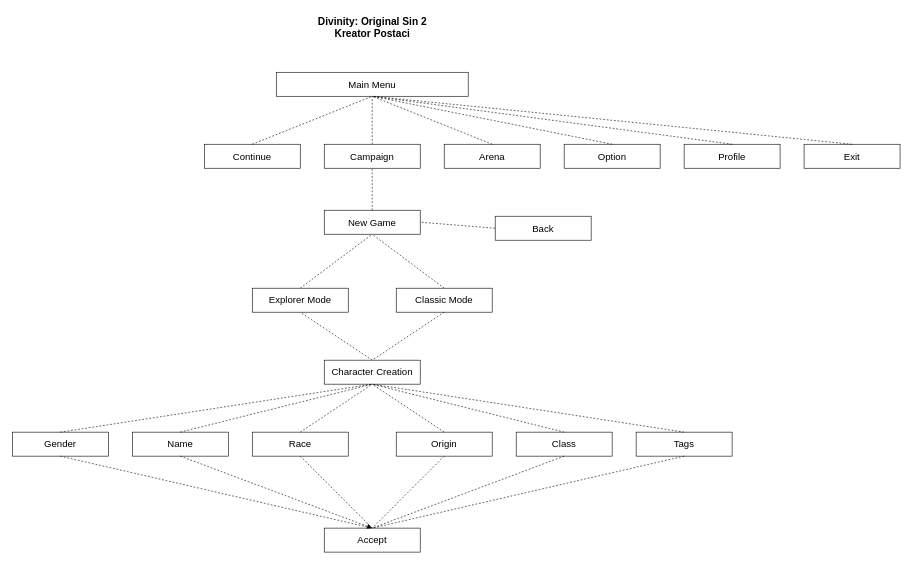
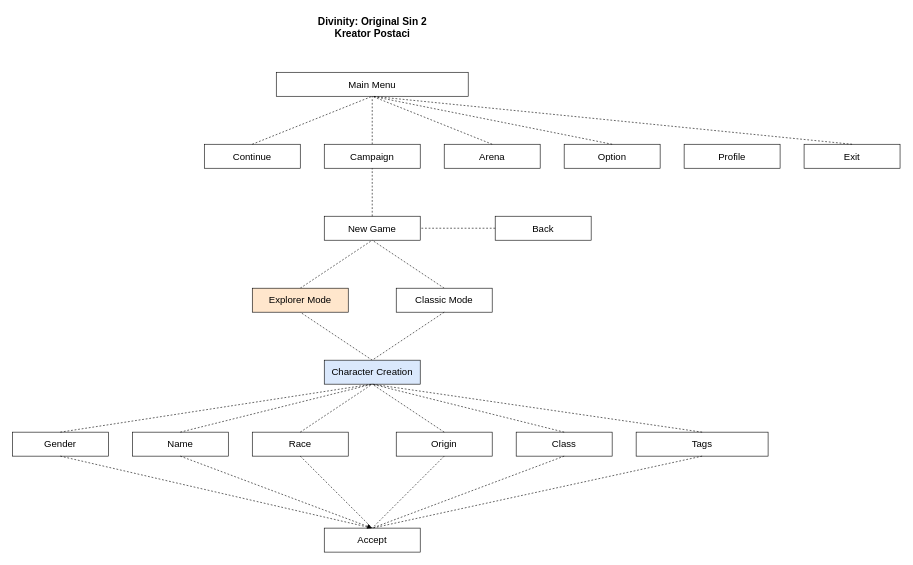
(564, 122) -> none
(372, 222) -> (372, 228)
(300, 300) -> (300, 300)
(372, 372) -> (372, 372)
(684, 444) -> (702, 444)
